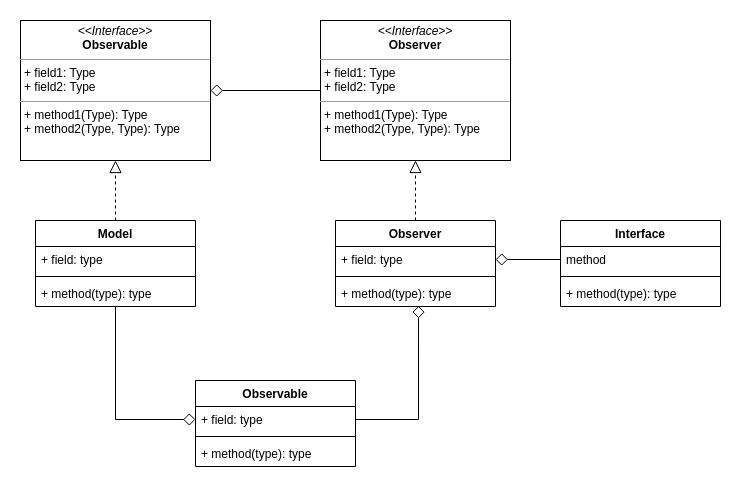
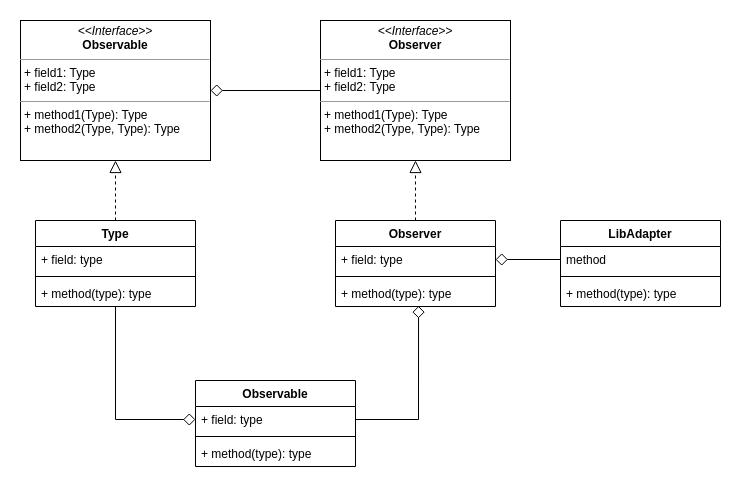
(115, 234) -> (115, 234)
(640, 234) -> (640, 234)
